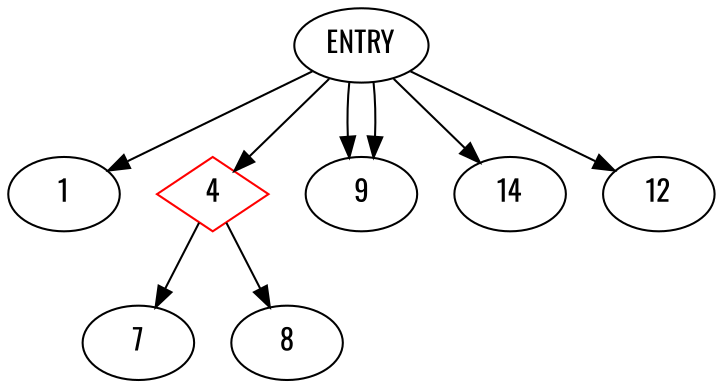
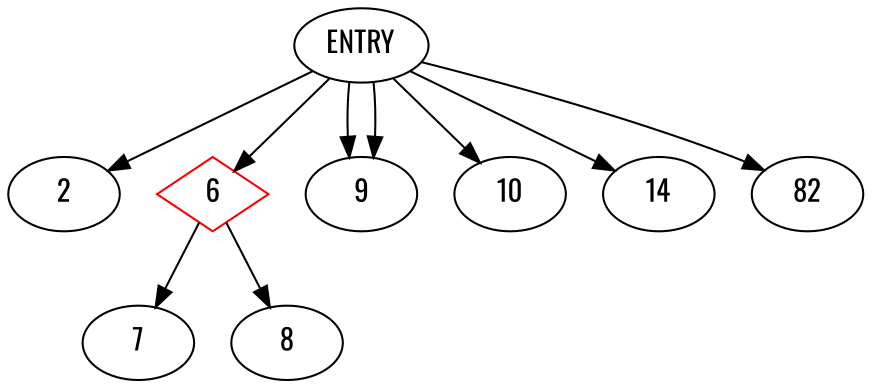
(64, 194) -> (64, 194)
(213, 194) -> (213, 194)
none -> (510, 194)
(659, 194) -> (808, 194)
